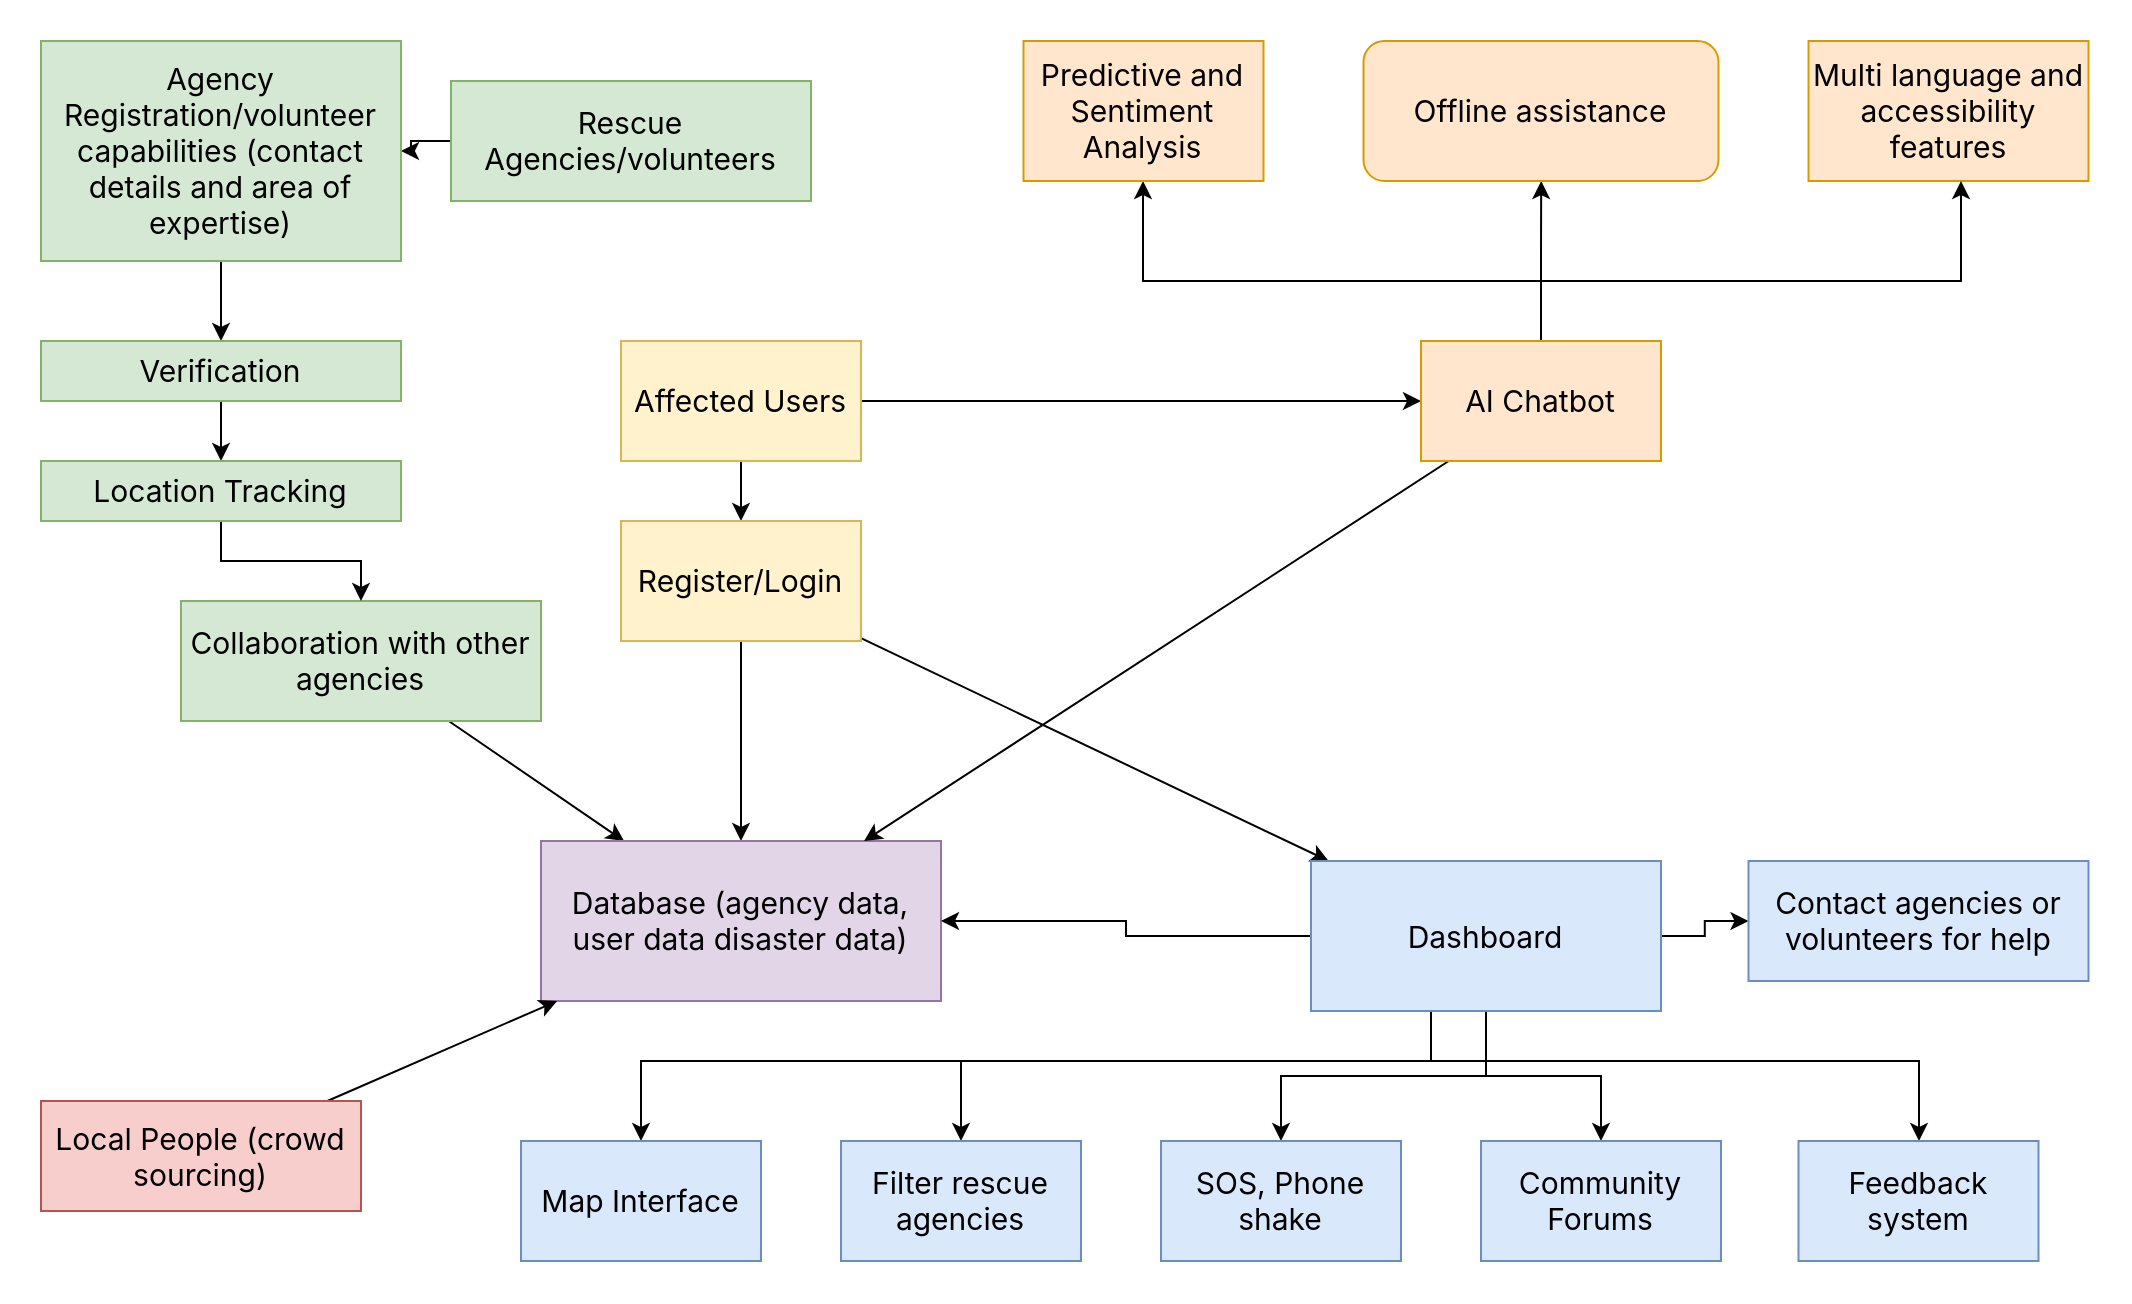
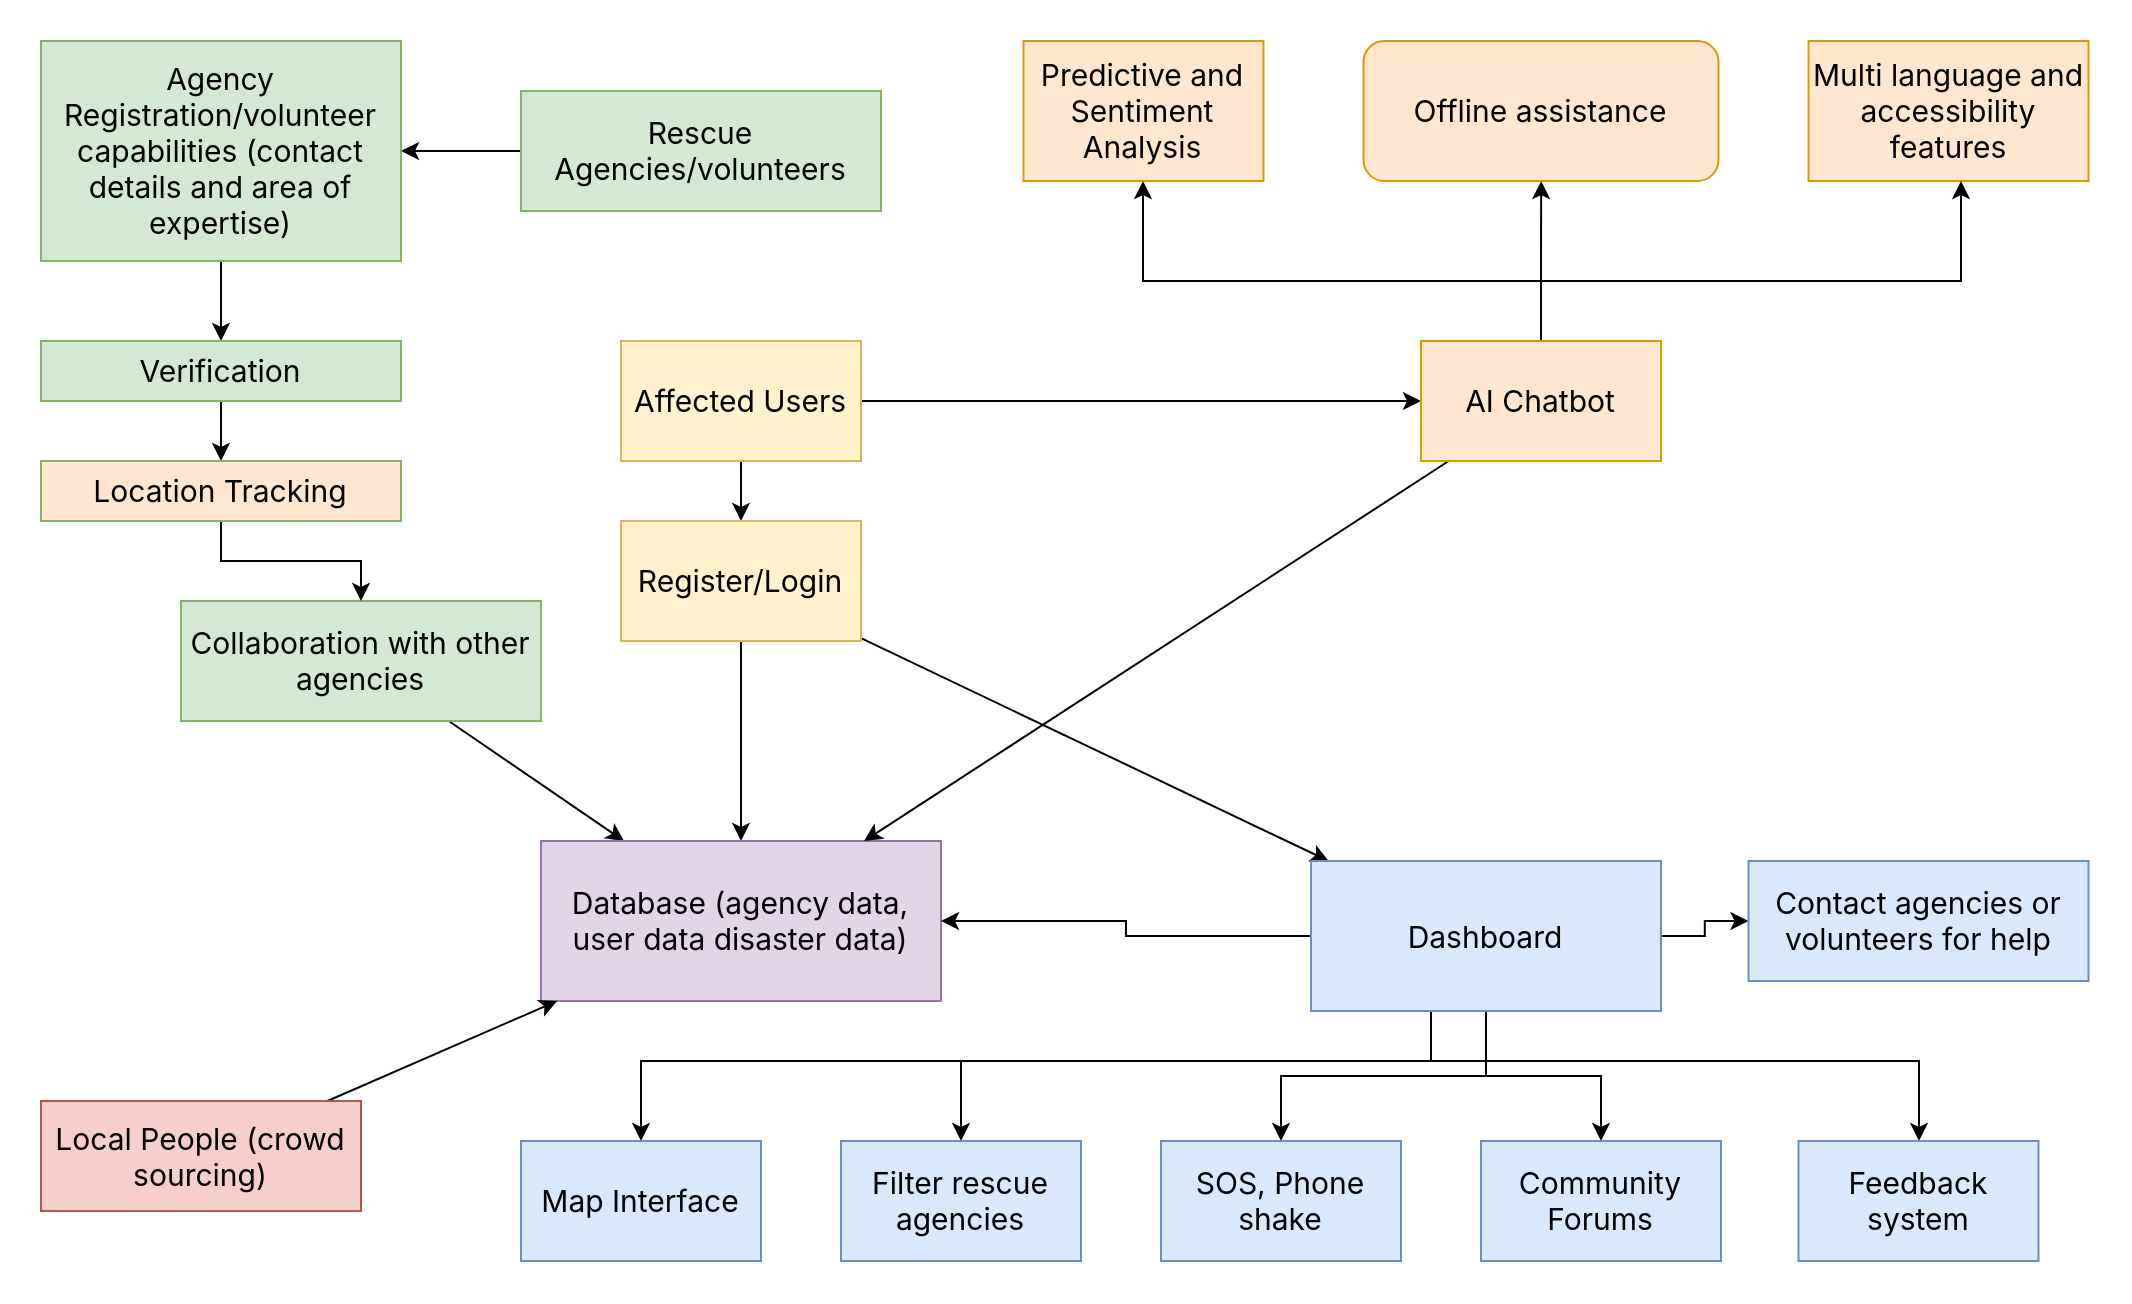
(631, 141) -> (701, 151)
(221, 491) -> (221, 491)
